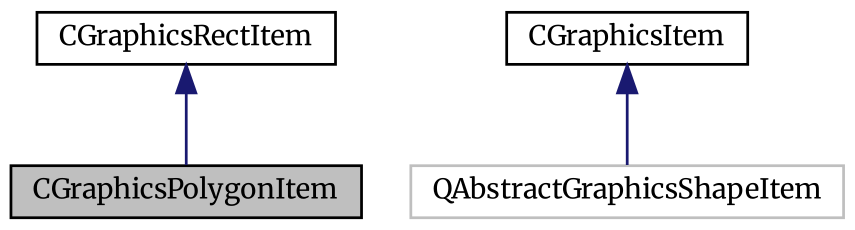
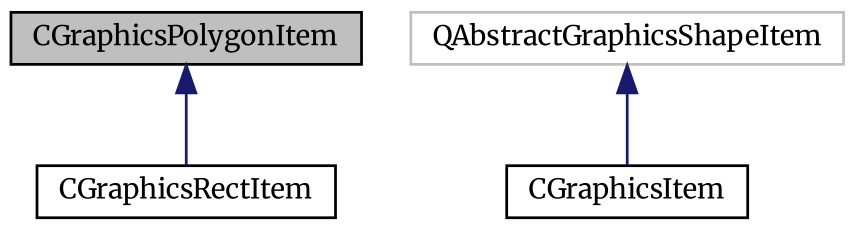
(186, 129) -> (186, 129)
(627, 129) -> (627, 129)
